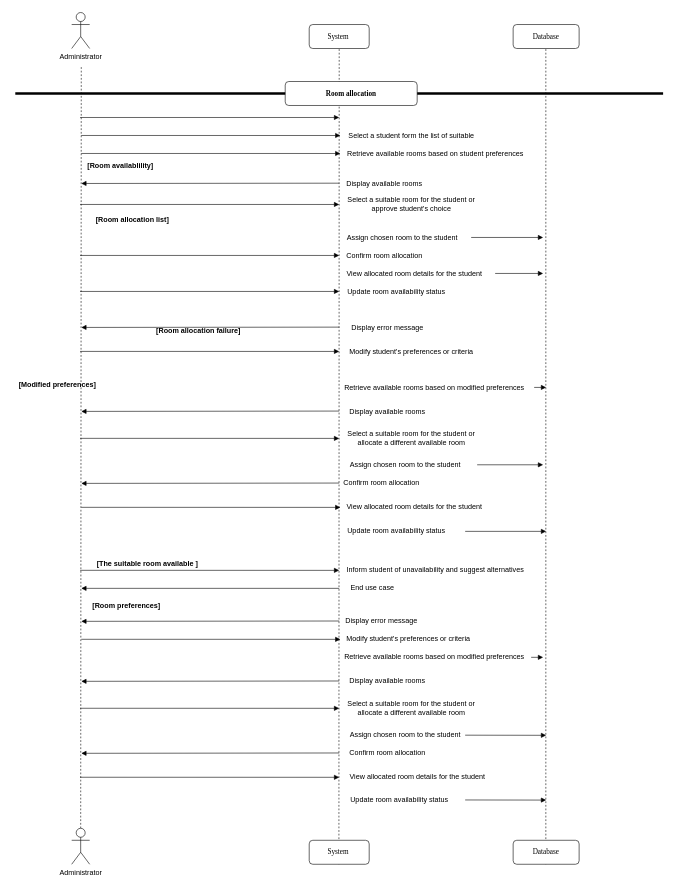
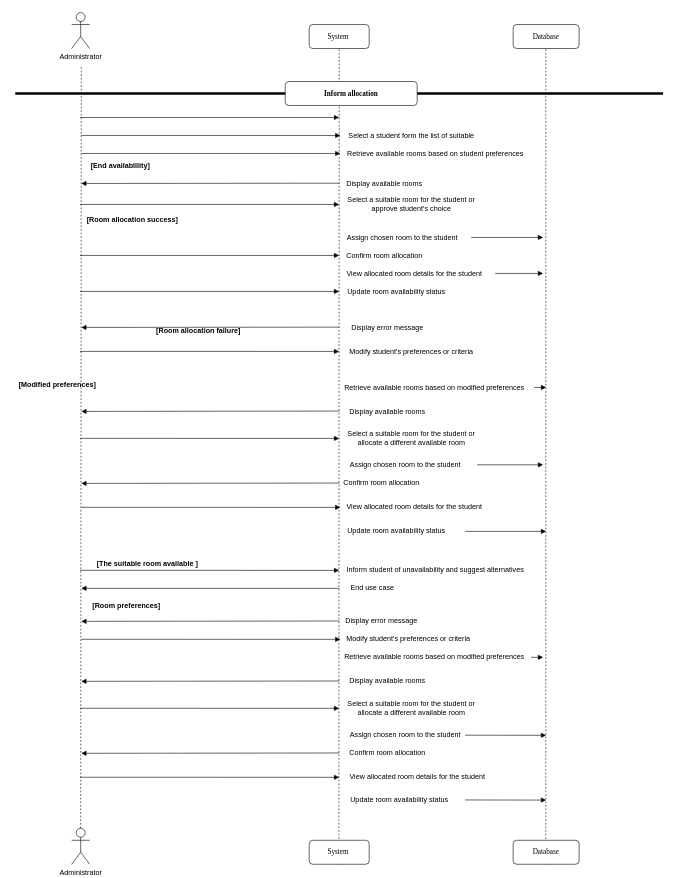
(351, 93) -> (351, 93)
(121, 165) -> (121, 165)
(133, 219) -> (133, 219)
